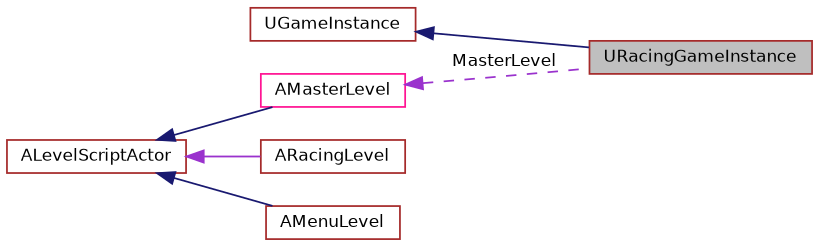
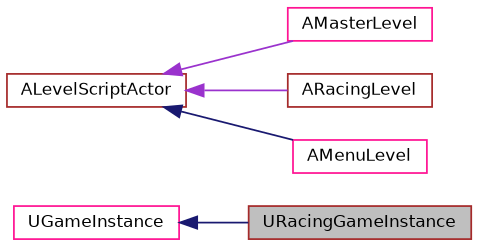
(333, 24) -> (97, 223)
(506, 76) -> none
(223, 121) -> (237, 55)
(333, 223) -> (360, 156)
